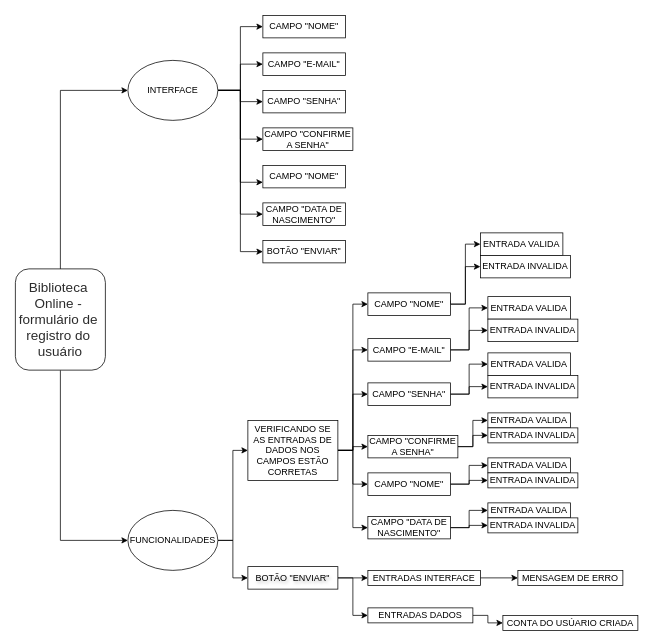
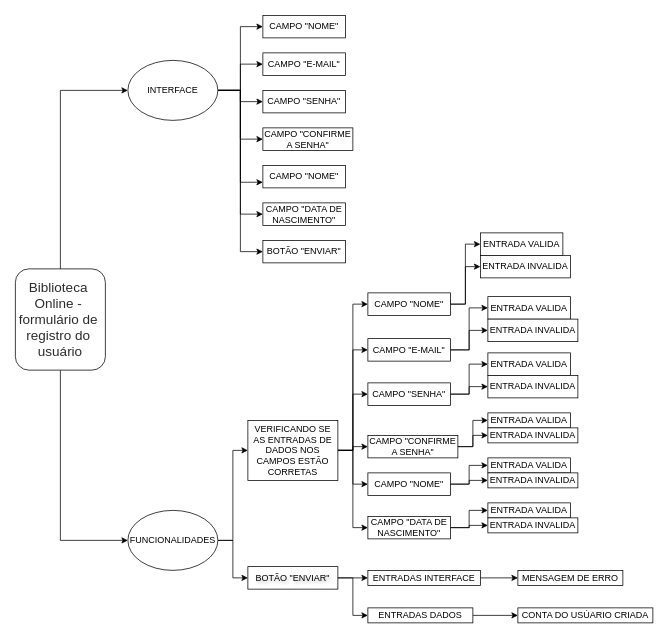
(570, 623) -> (585, 615)
